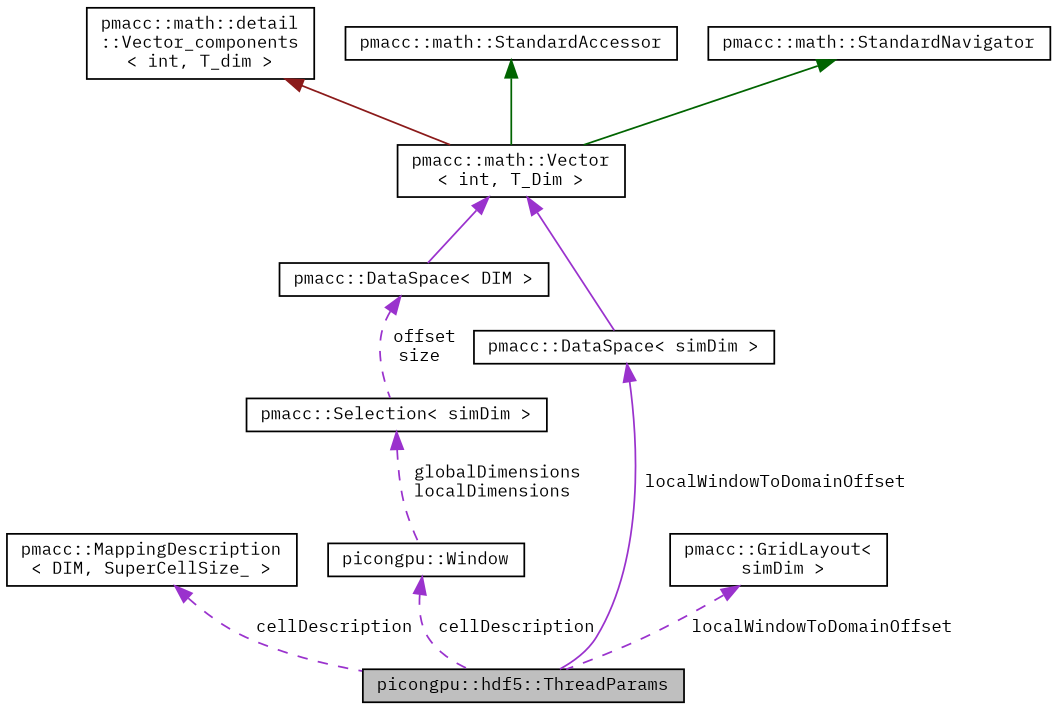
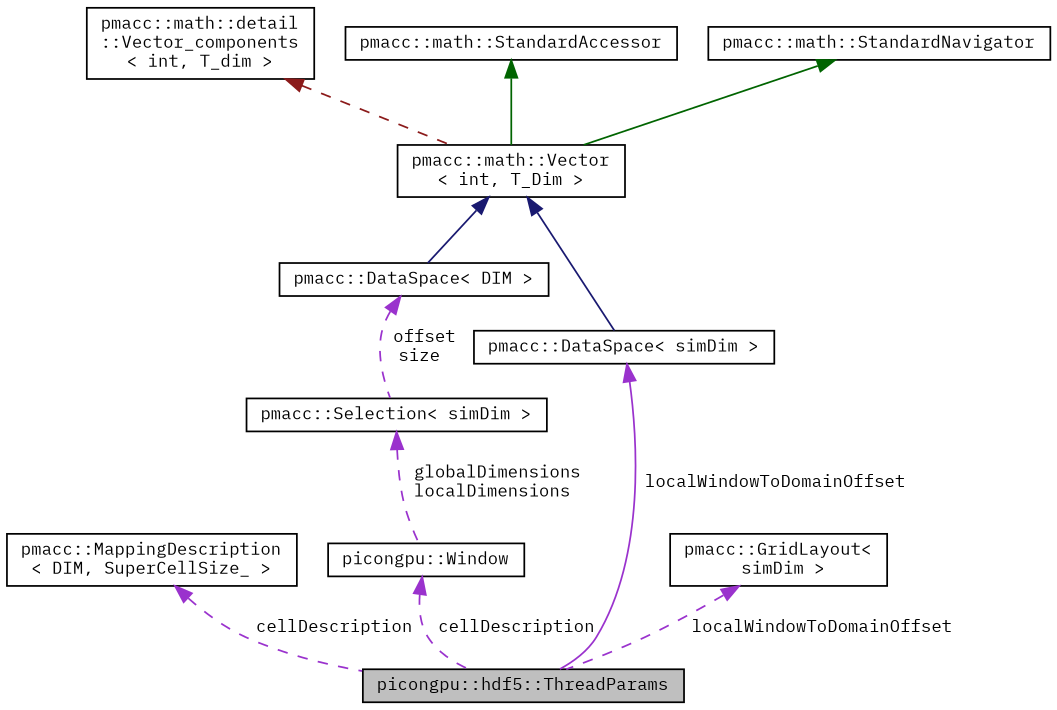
(376, 115) -> (376, 115)
(452, 237) -> (452, 237)
(576, 271) -> (576, 271)
